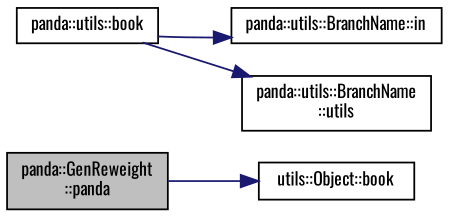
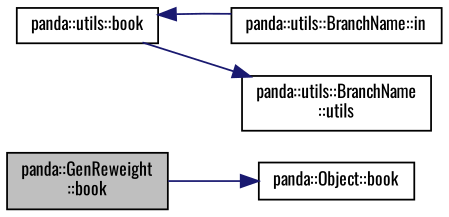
(186, 37) -> (204, 14)
(87, 181) -> (87, 181)
(337, 181) -> (337, 181)
